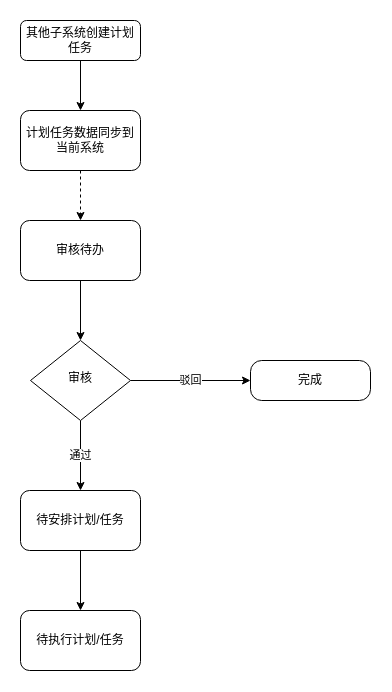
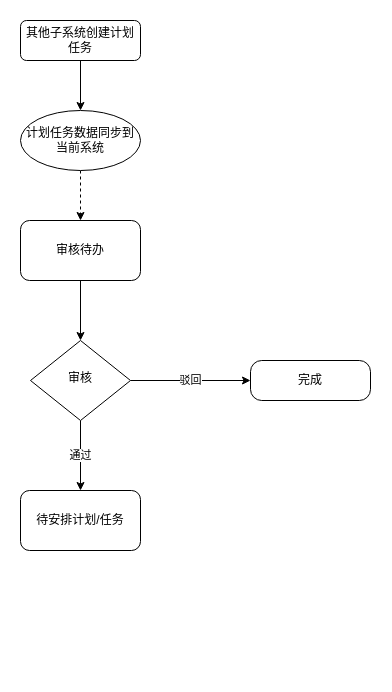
(81, 141) -> (81, 141)
(81, 577) -> none
(81, 641) -> none
